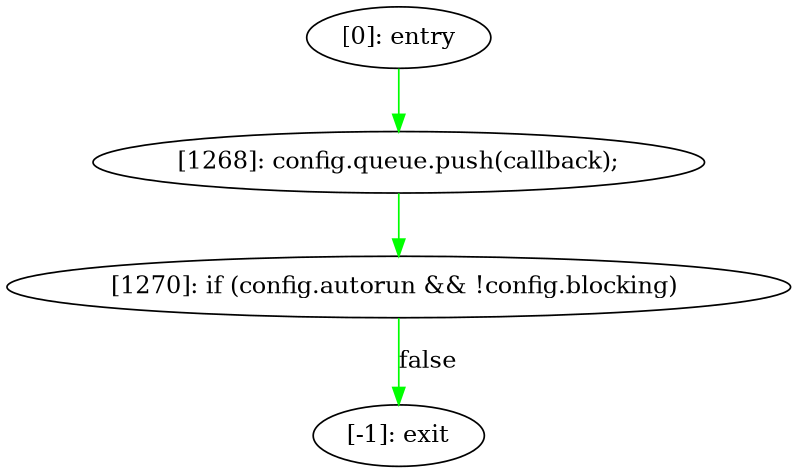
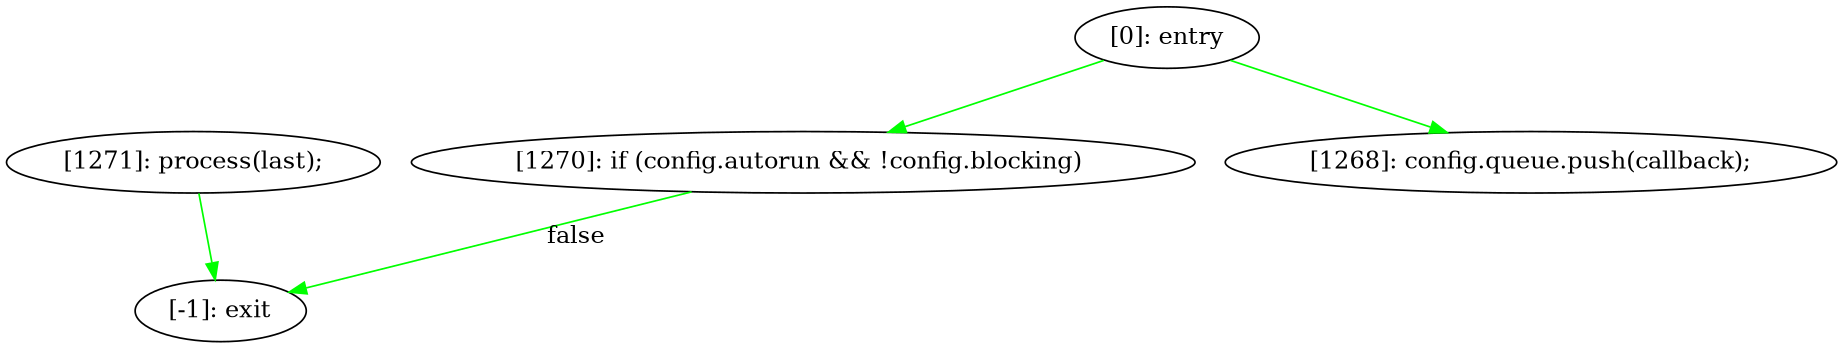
none -> (193, 162)
(399, 216) -> (1004, 94)
